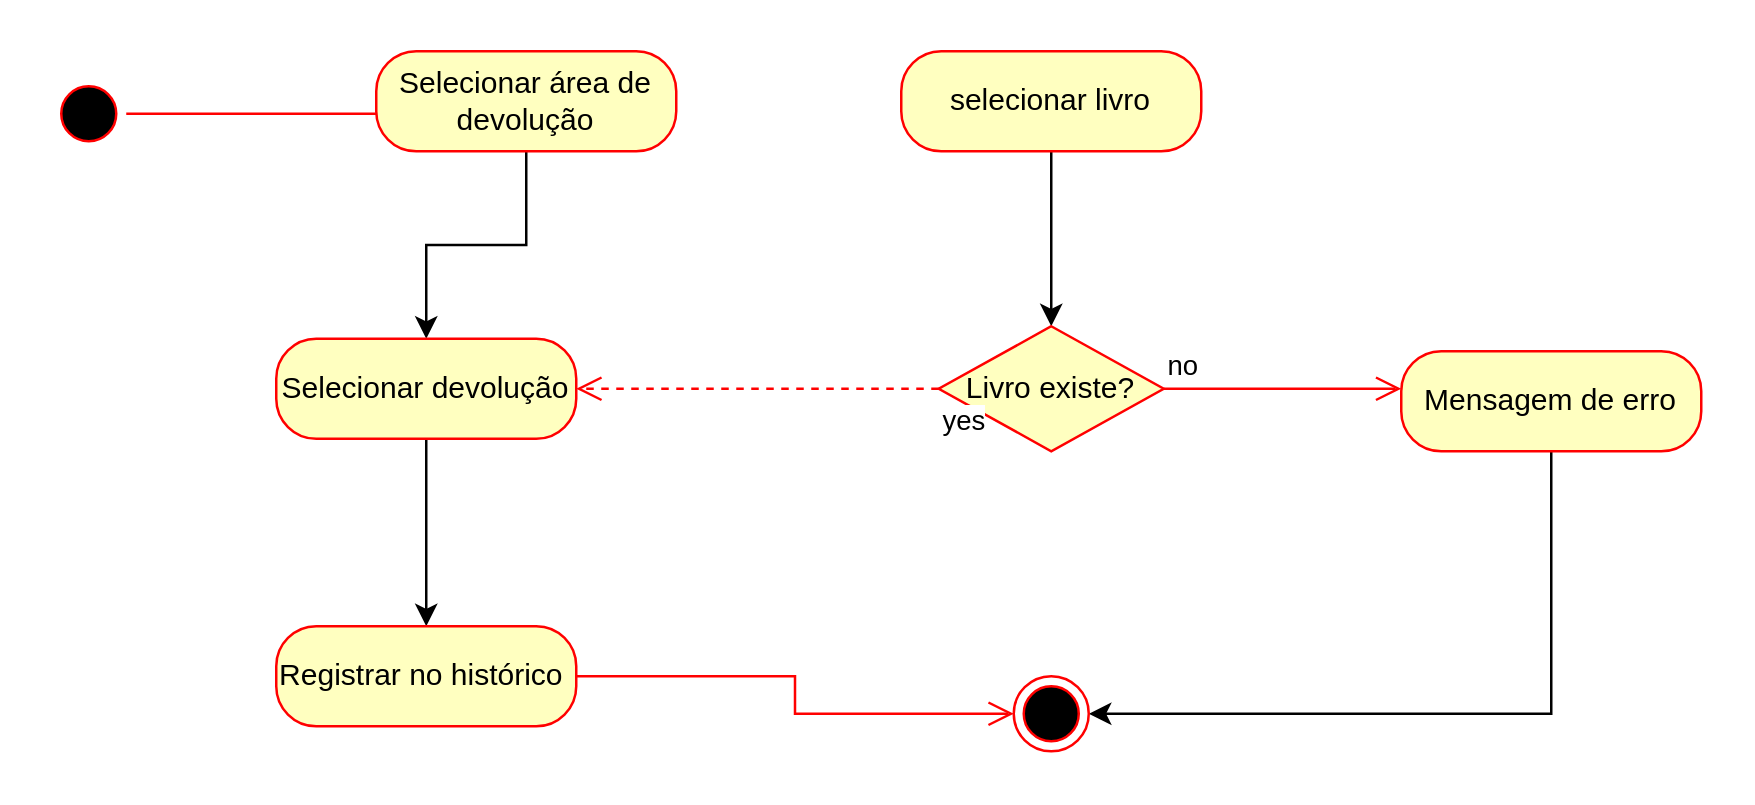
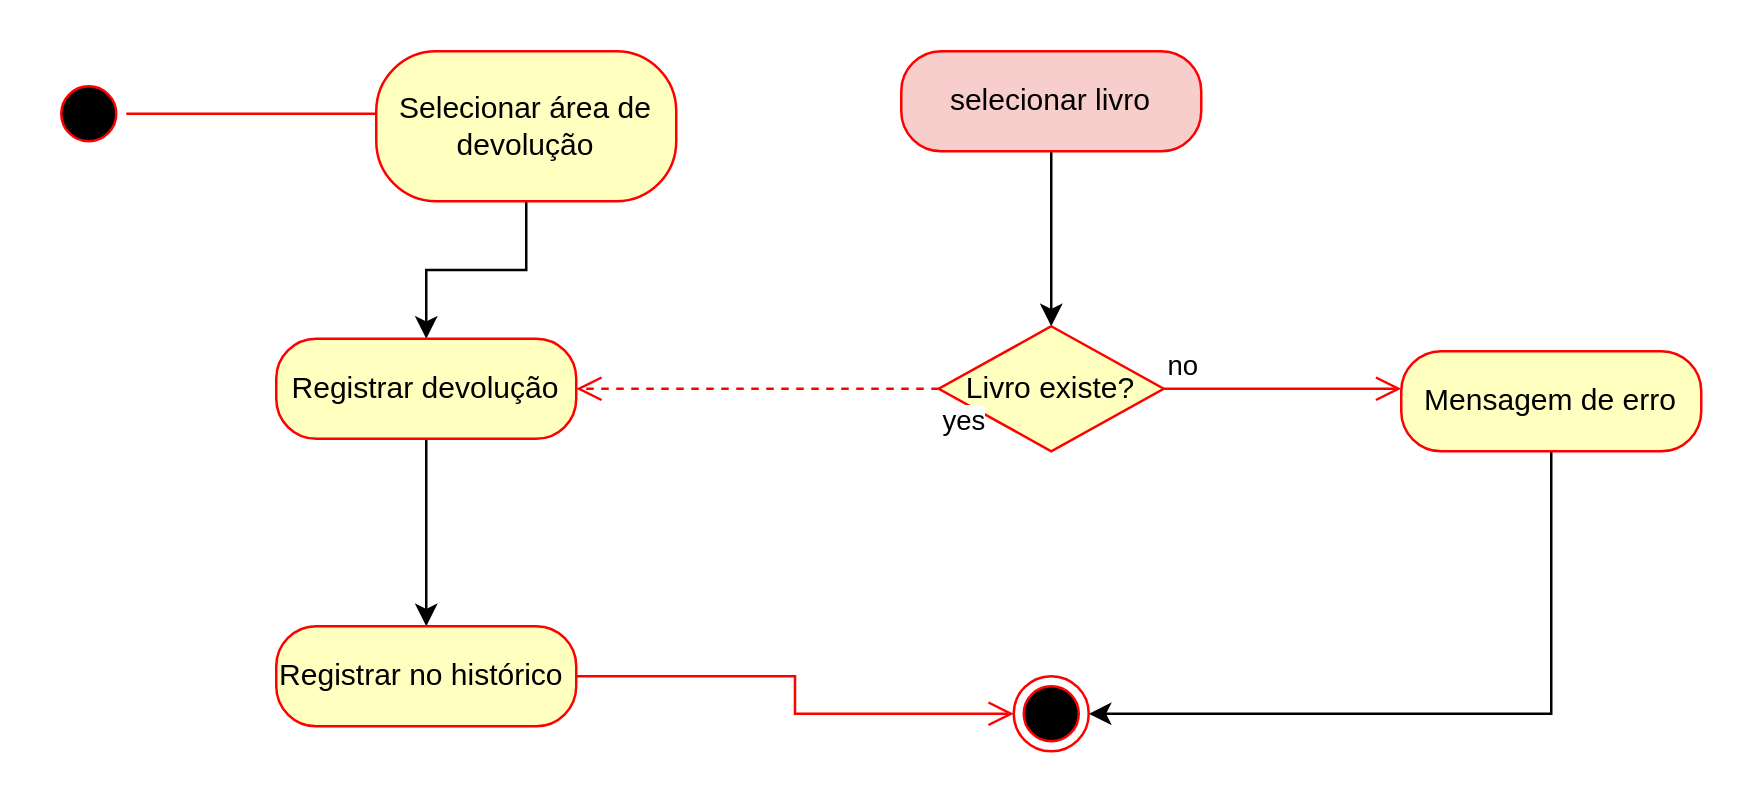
(526, 101) -> (526, 126)
(1051, 101) -> (1051, 101)
(426, 389) -> (426, 389)
